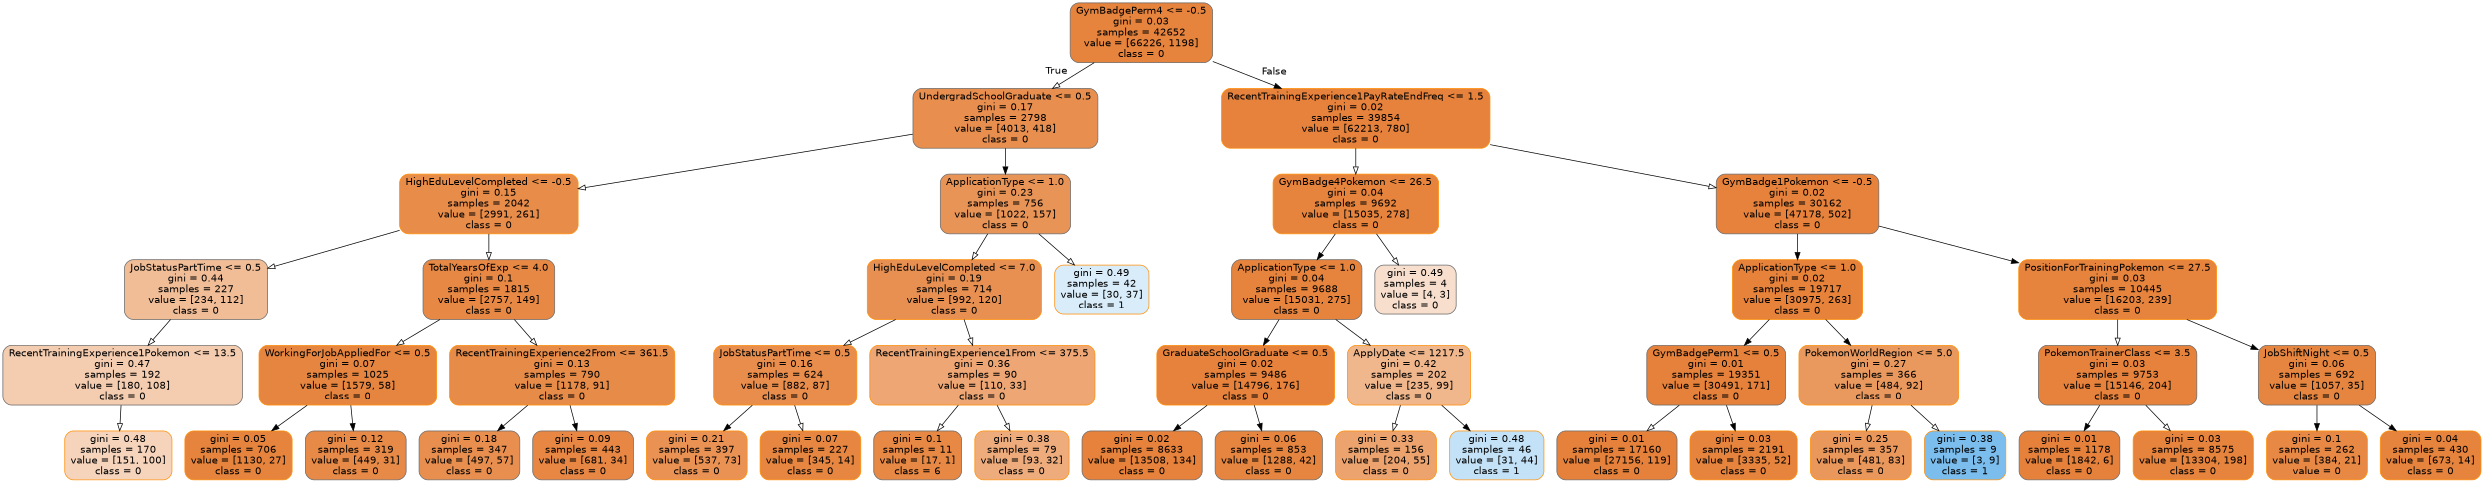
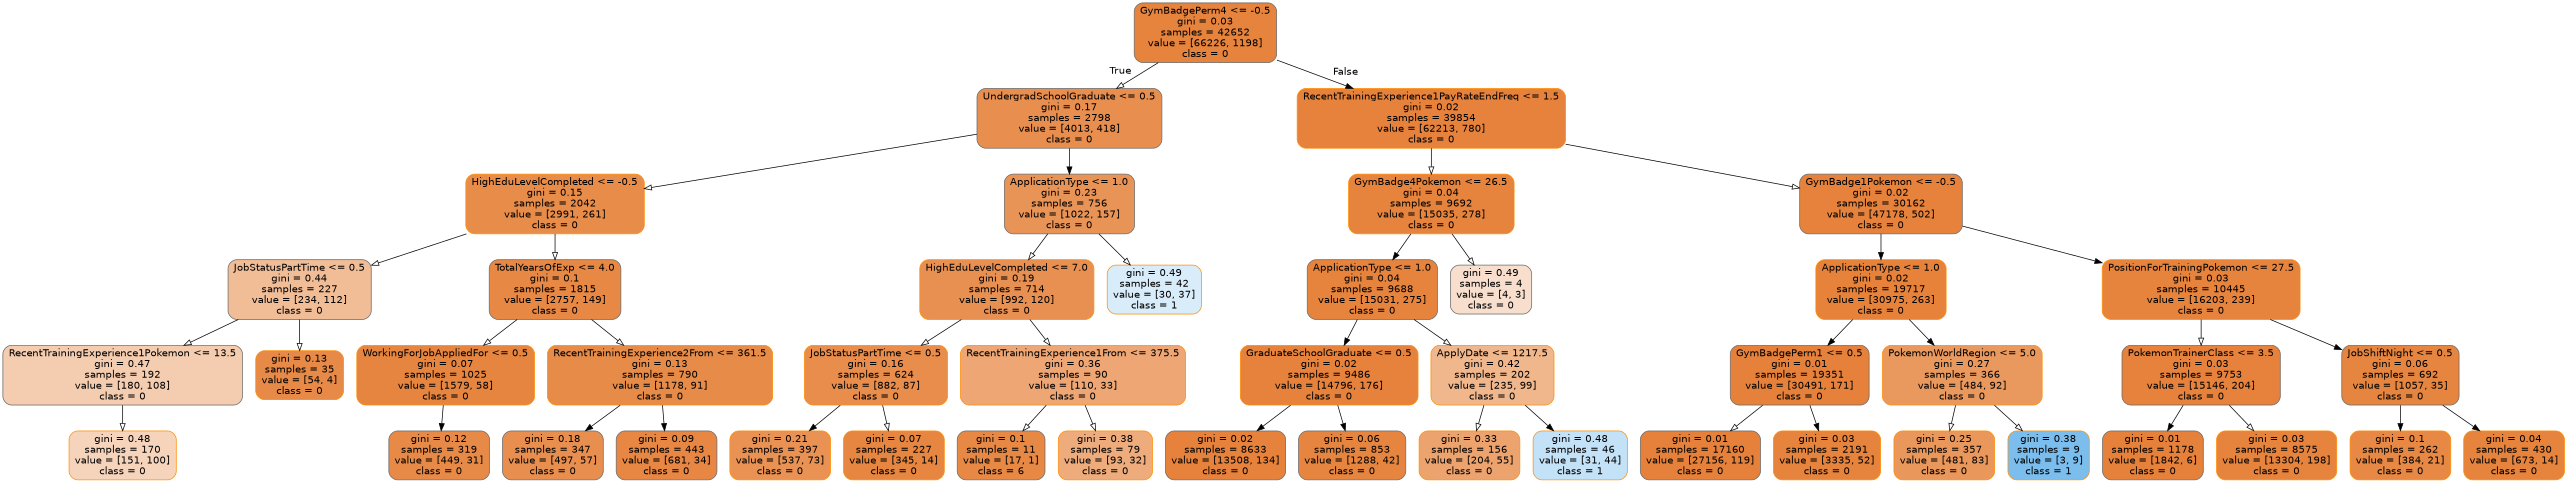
none -> (300, 375)
(238, 455) -> none
(2317, 455) -> (2400, 455)
